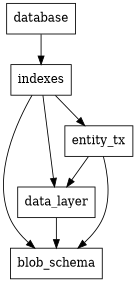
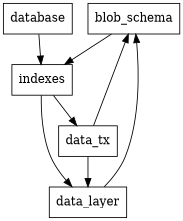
(99, 141) -> (88, 141)
(5, 170) -> (92, 47)
